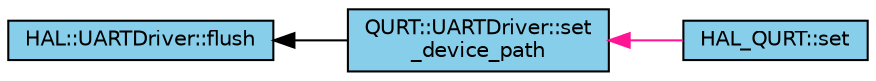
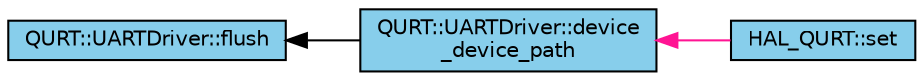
(141, 40) -> (147, 40)
(478, 40) -> (508, 40)
